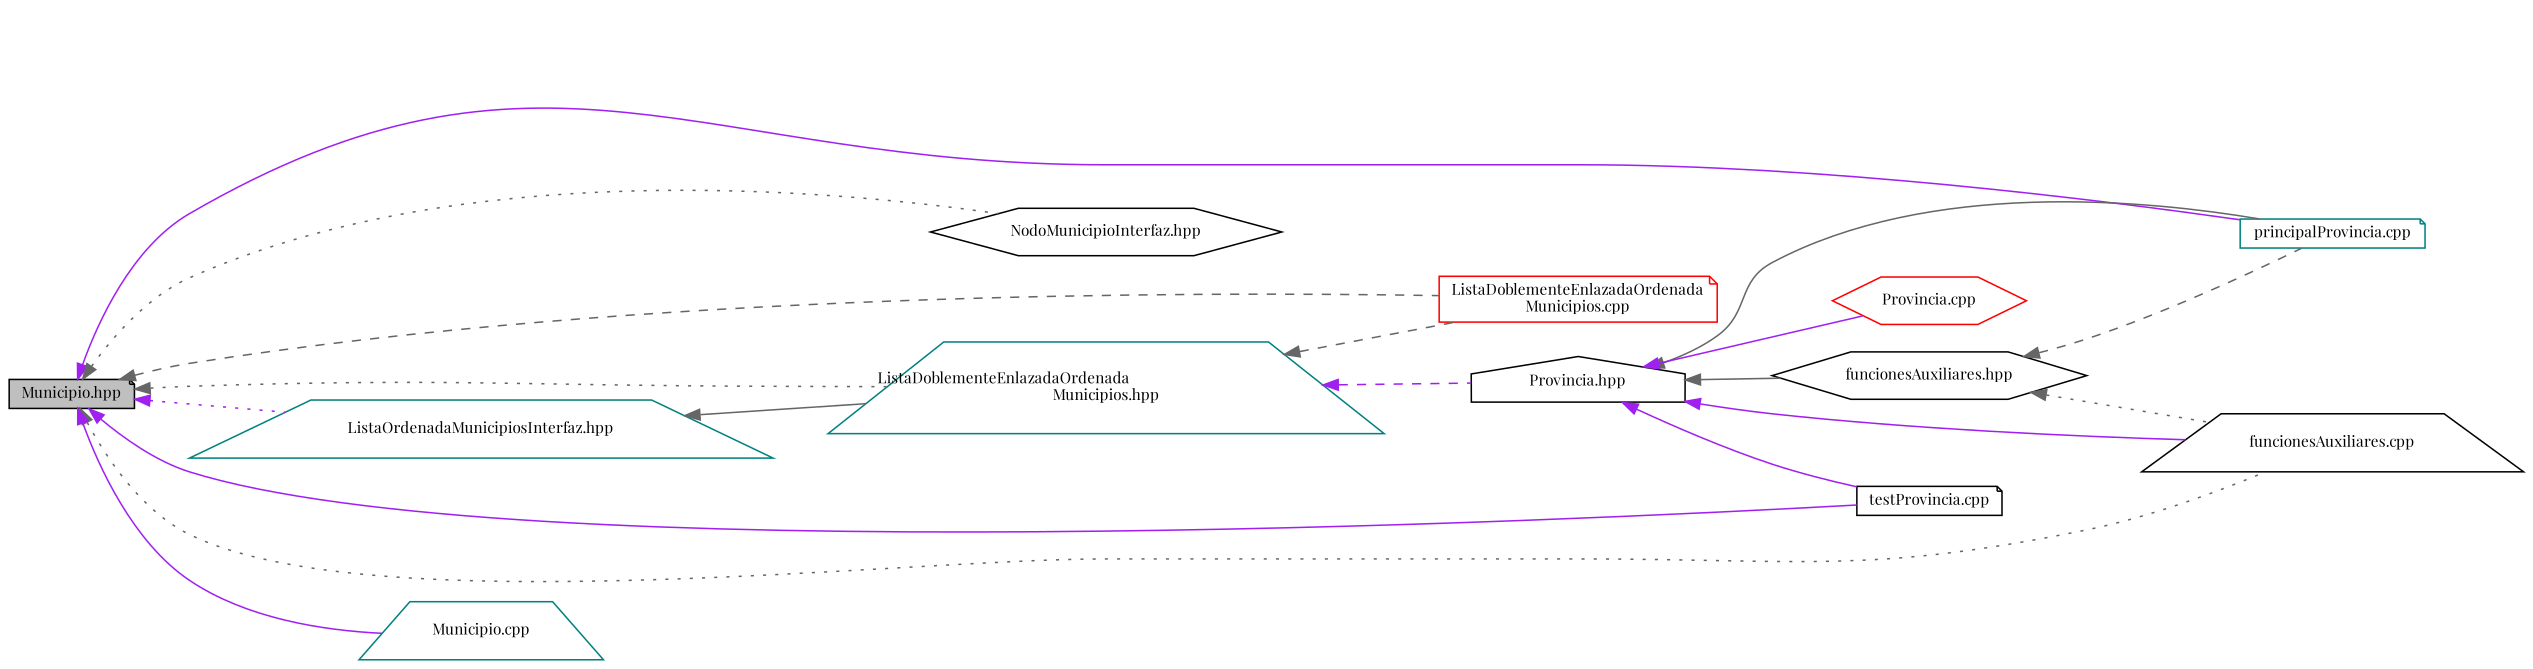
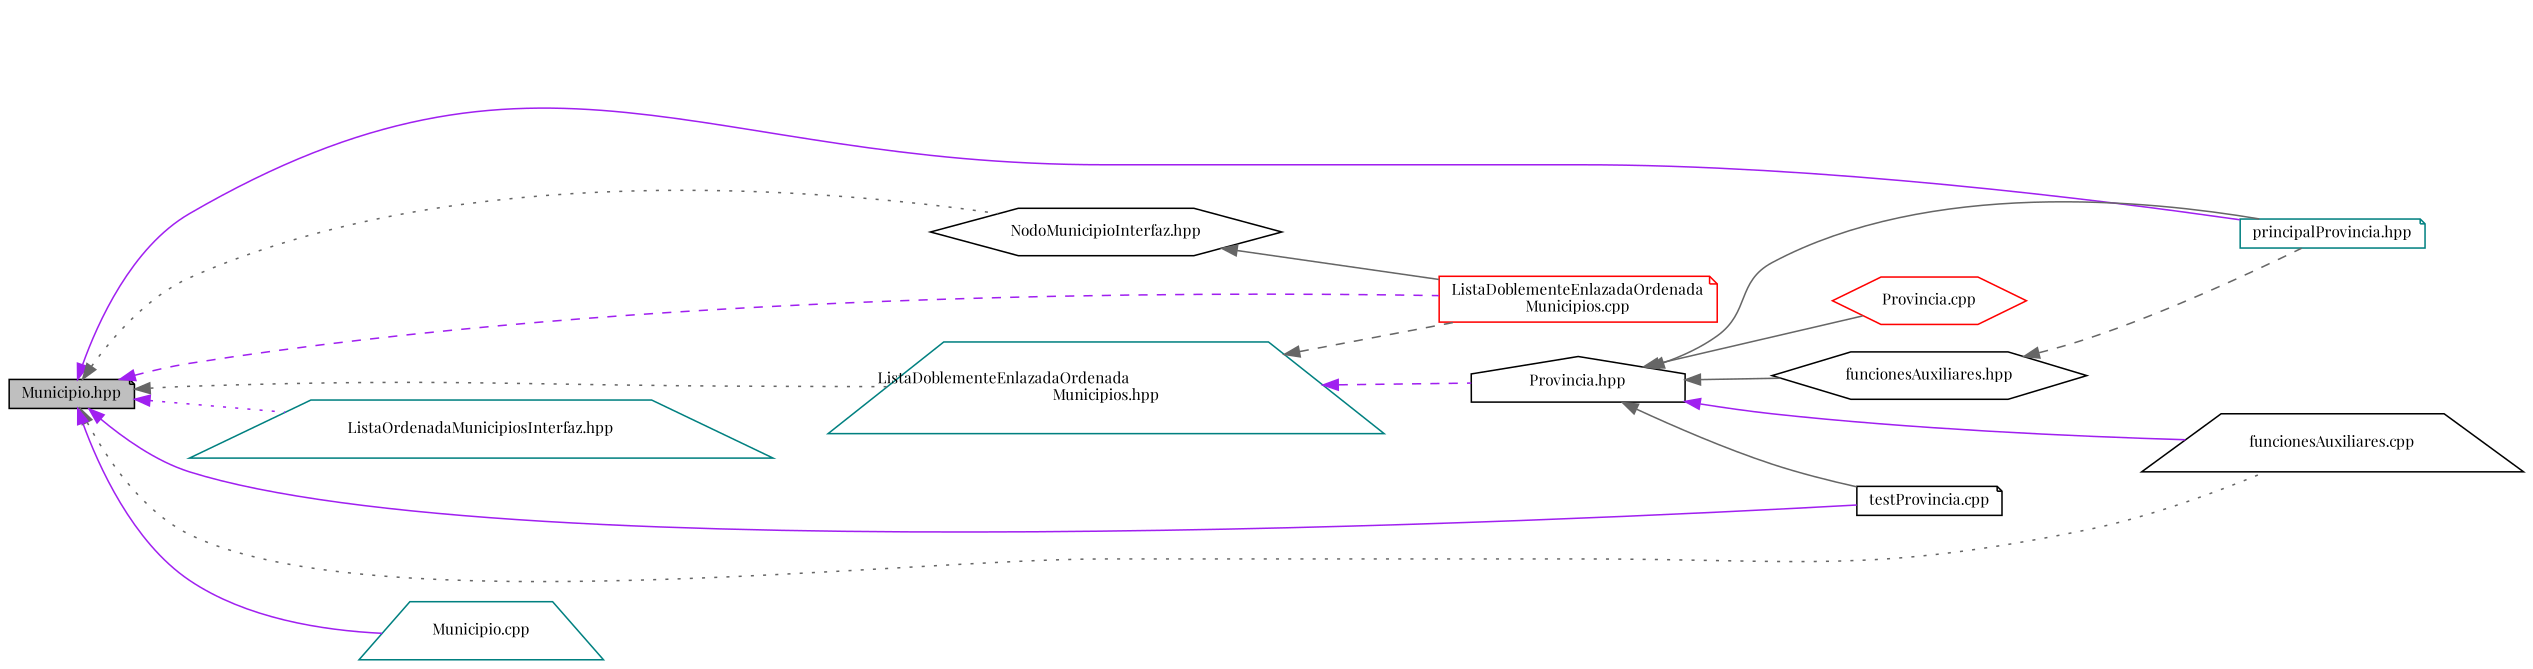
(2333, 234) -> (2333, 234)
none -> (1338, 265)
(785, 306) -> (785, 306)
(1761, 340) -> (1761, 340)
(783, 409) -> none
(2128, 409) -> none
(1744, 454) -> (1744, 454)
